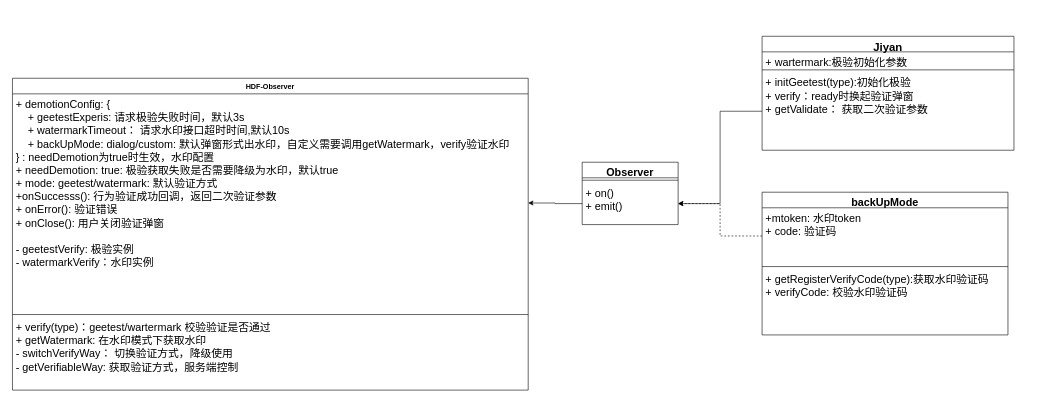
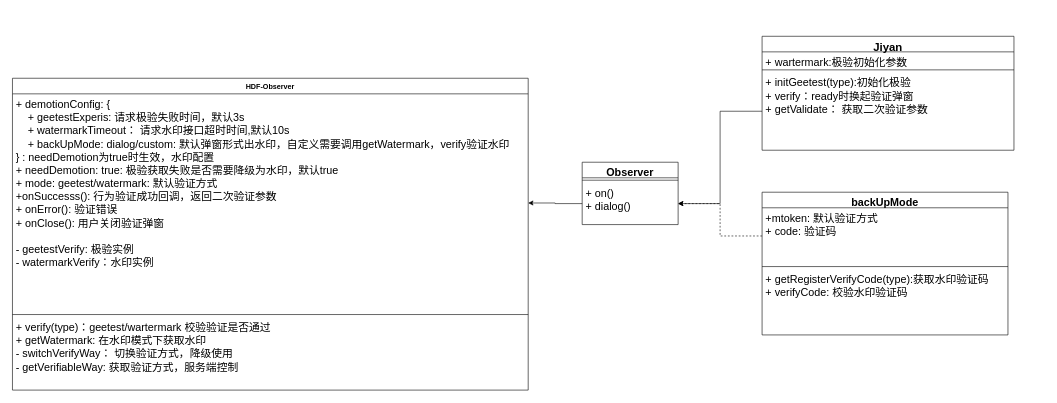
(602, 193) -> (602, 193)
(816, 218) -> (822, 218)
